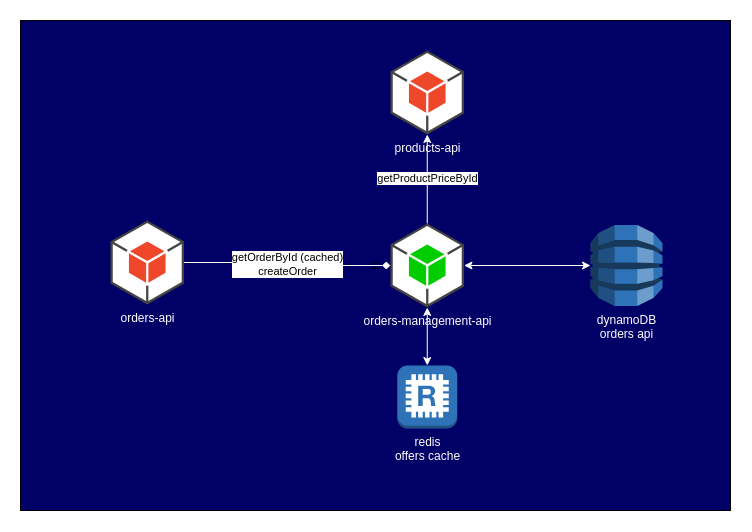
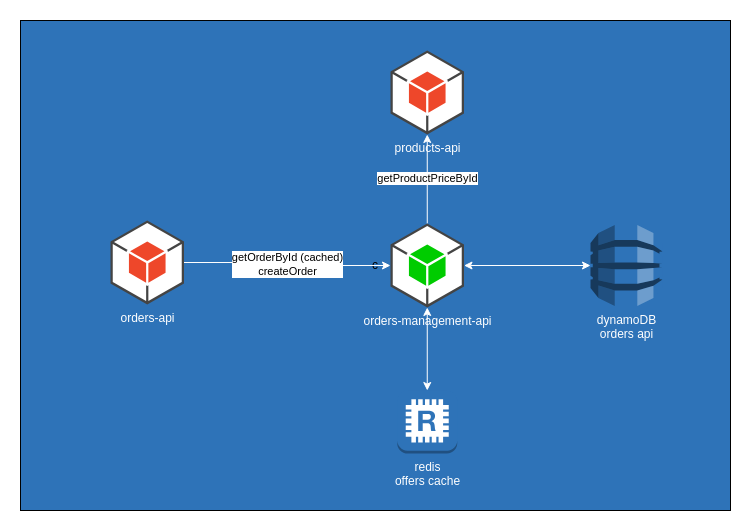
(376, 266) -> (376, 266)
(381, 266) -> (382, 266)
(427, 397) -> (427, 422)
